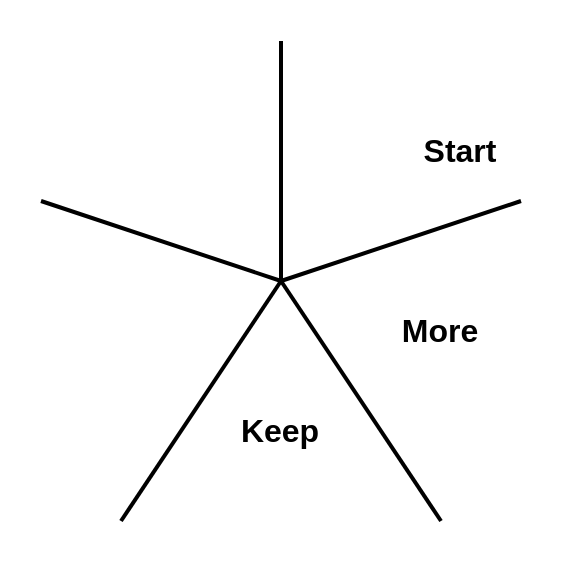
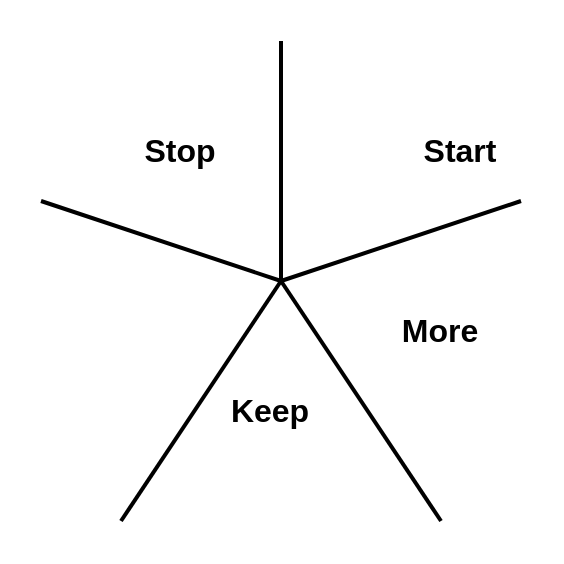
none -> (181, 151)
(281, 431) -> (271, 411)
